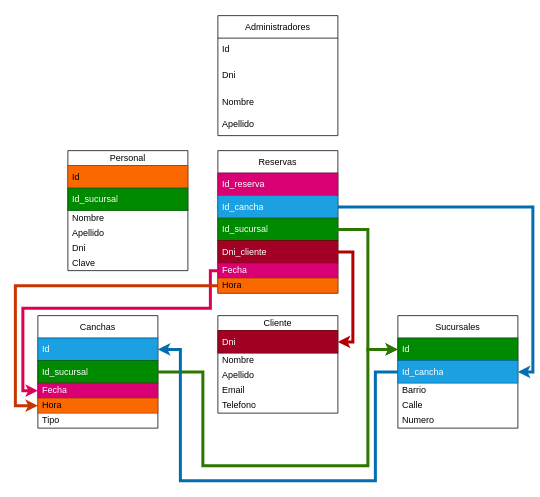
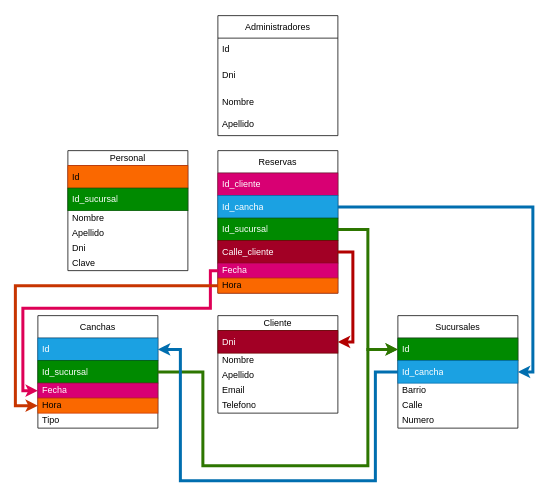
(248, 184) -> (245, 184)
(247, 252) -> (250, 252)
